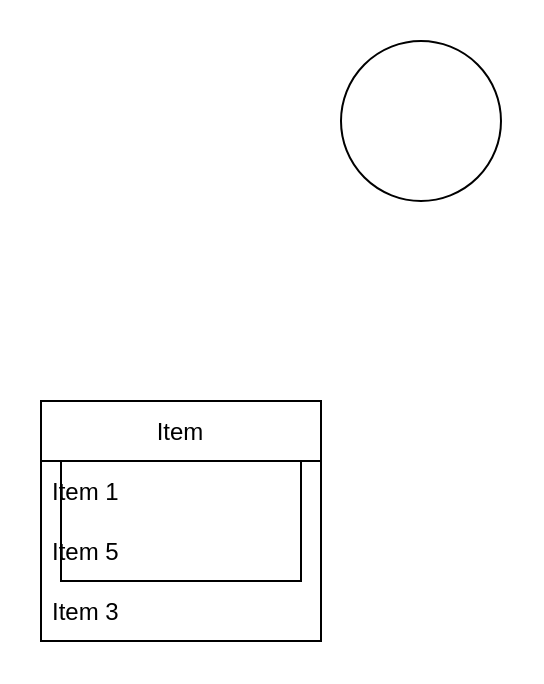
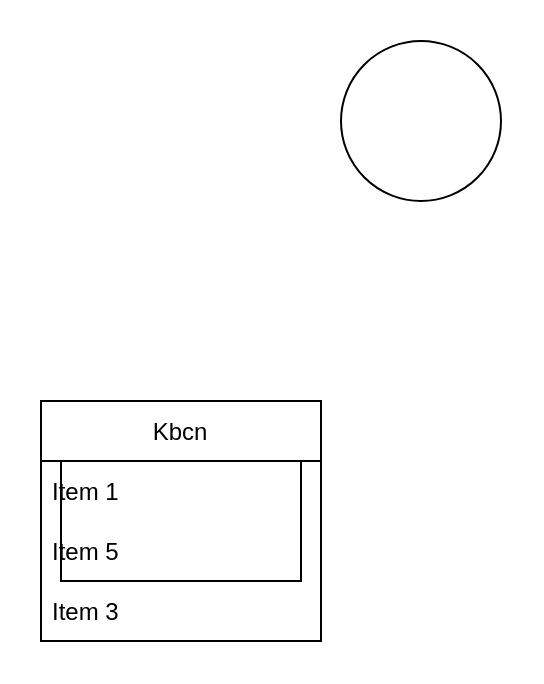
(180, 432) -> (180, 432)
